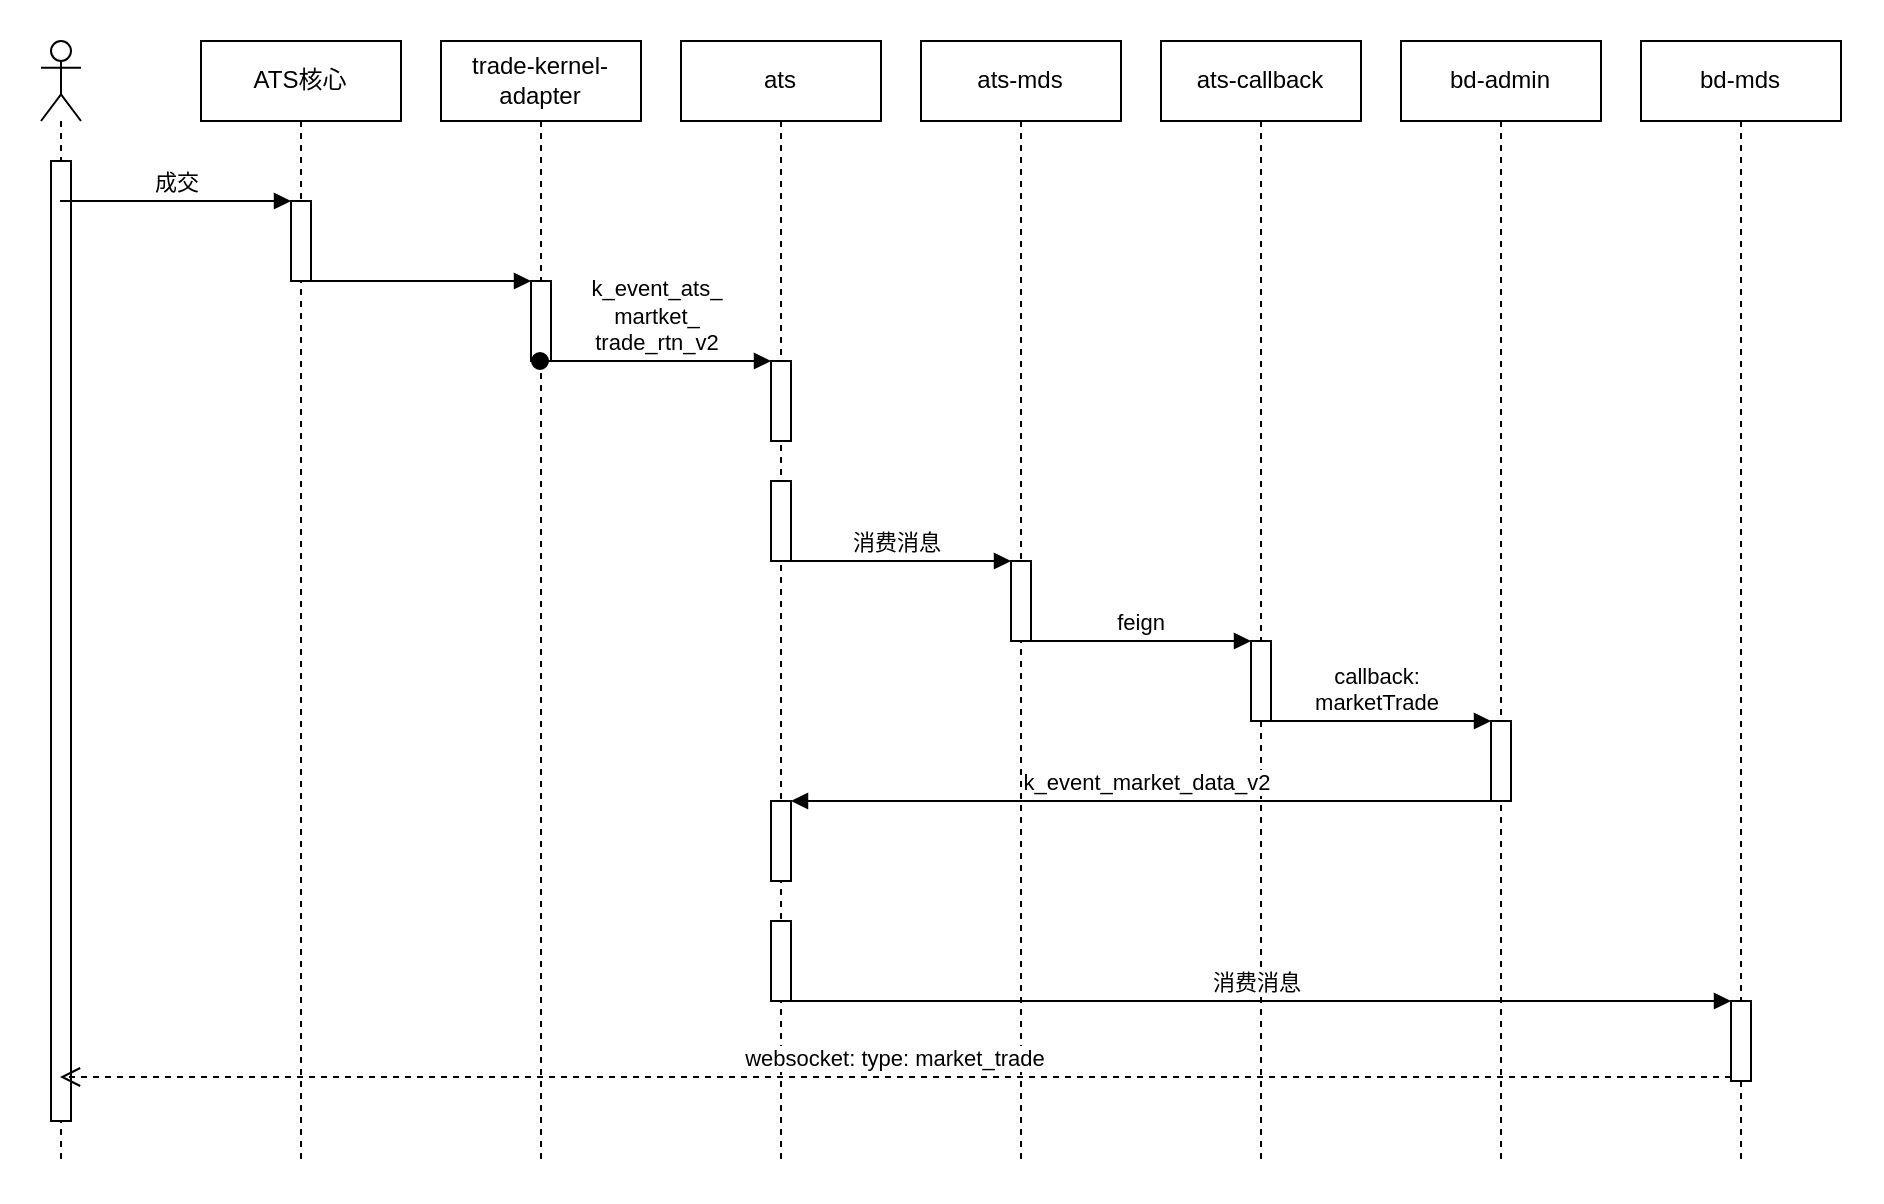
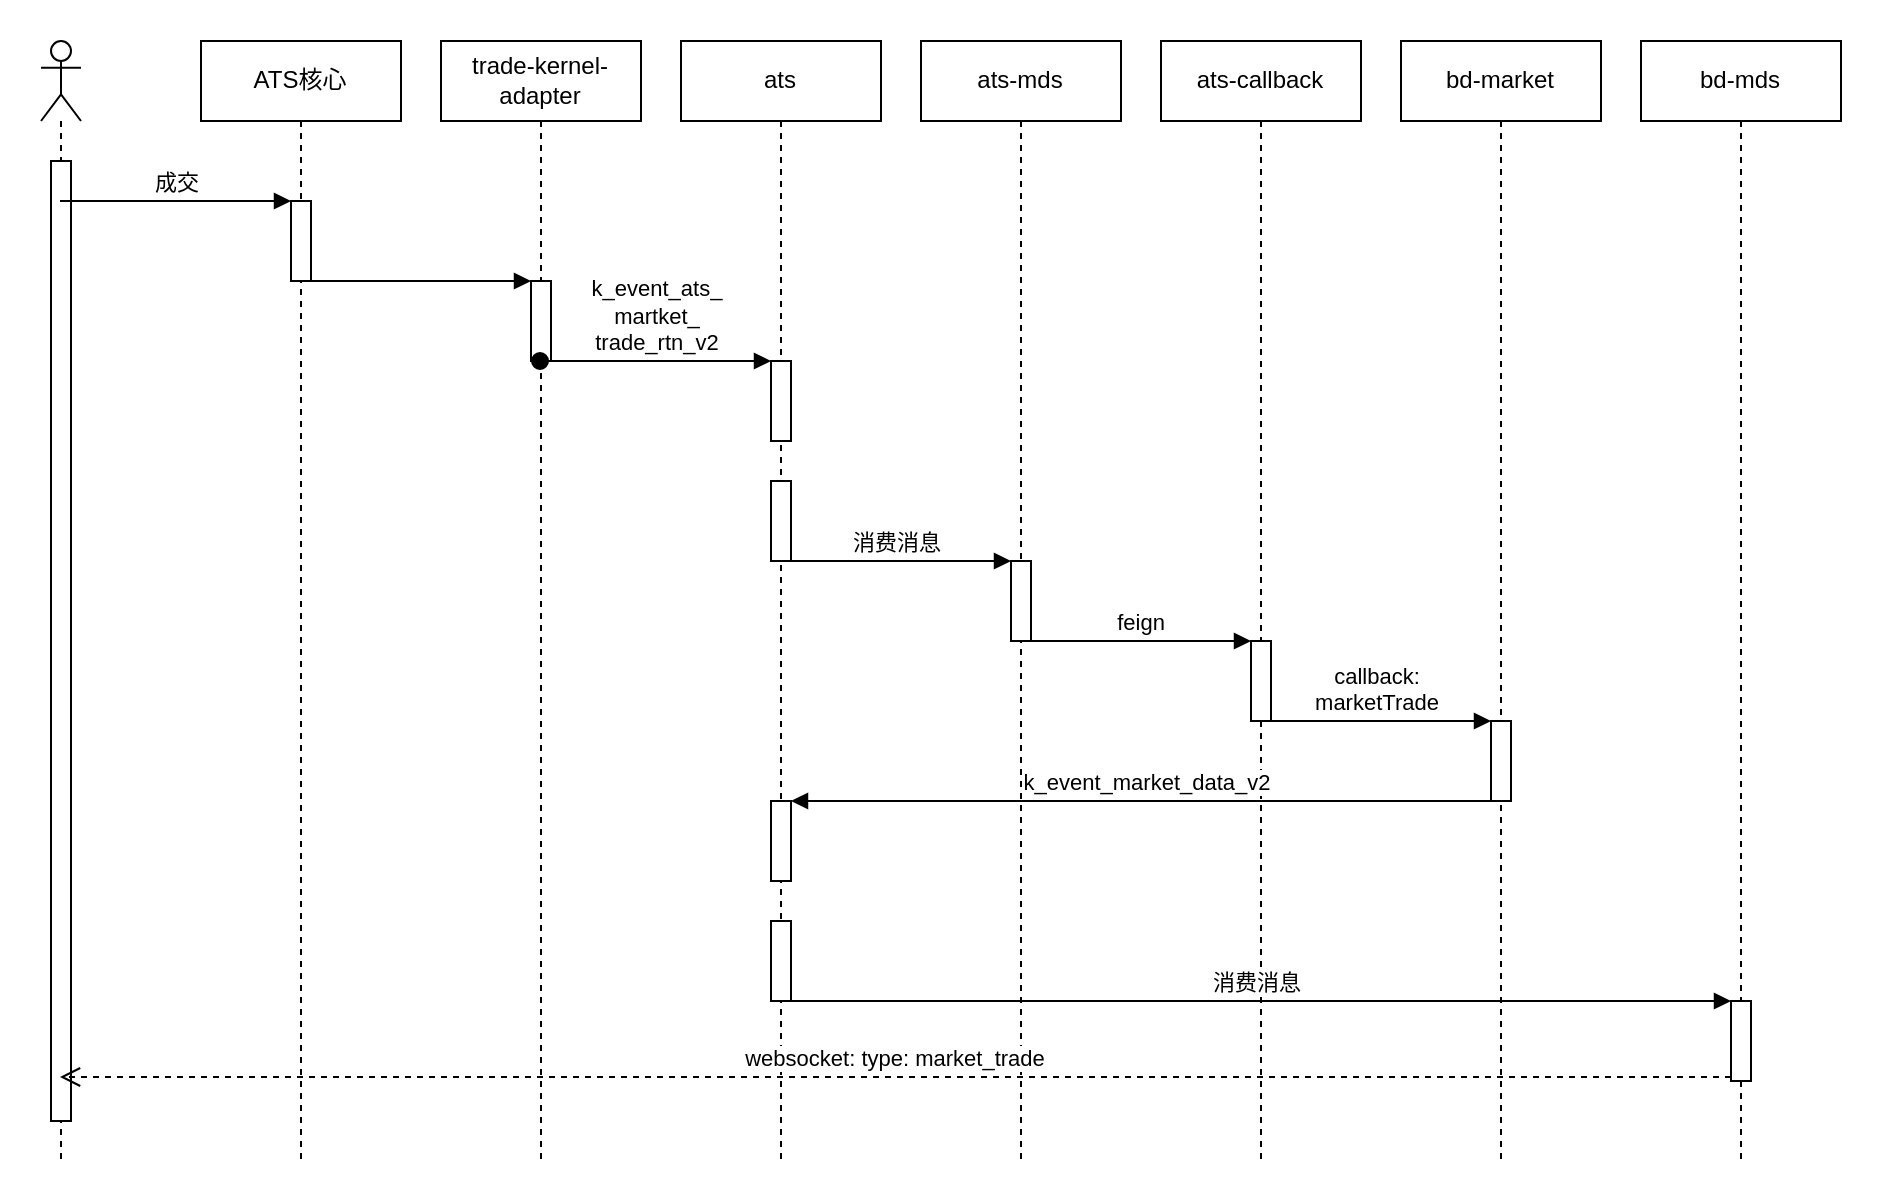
(1501, 81) -> (1501, 81)
